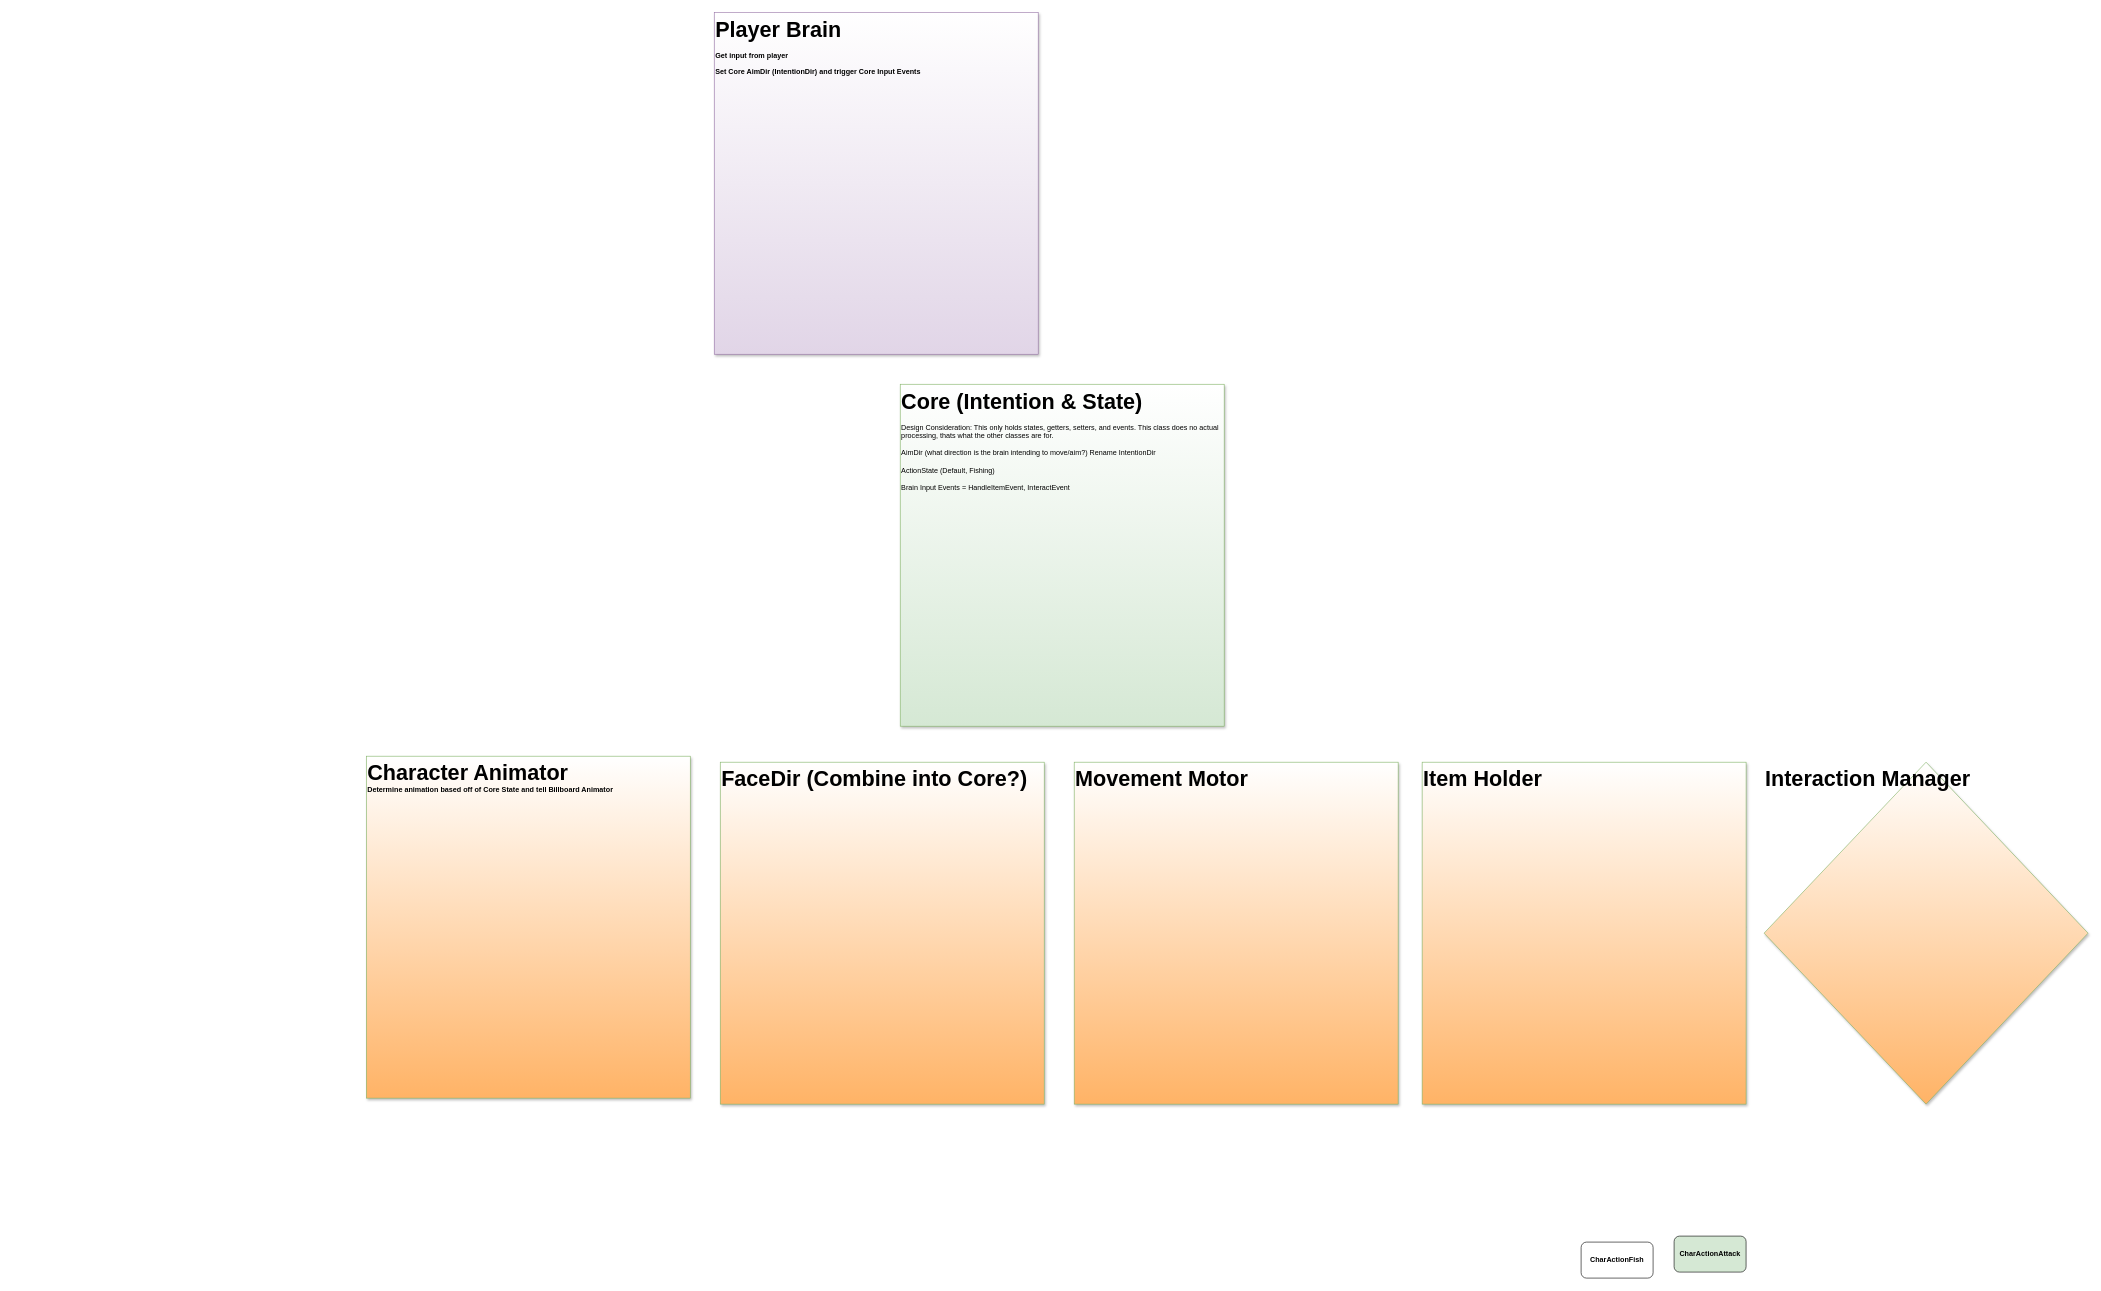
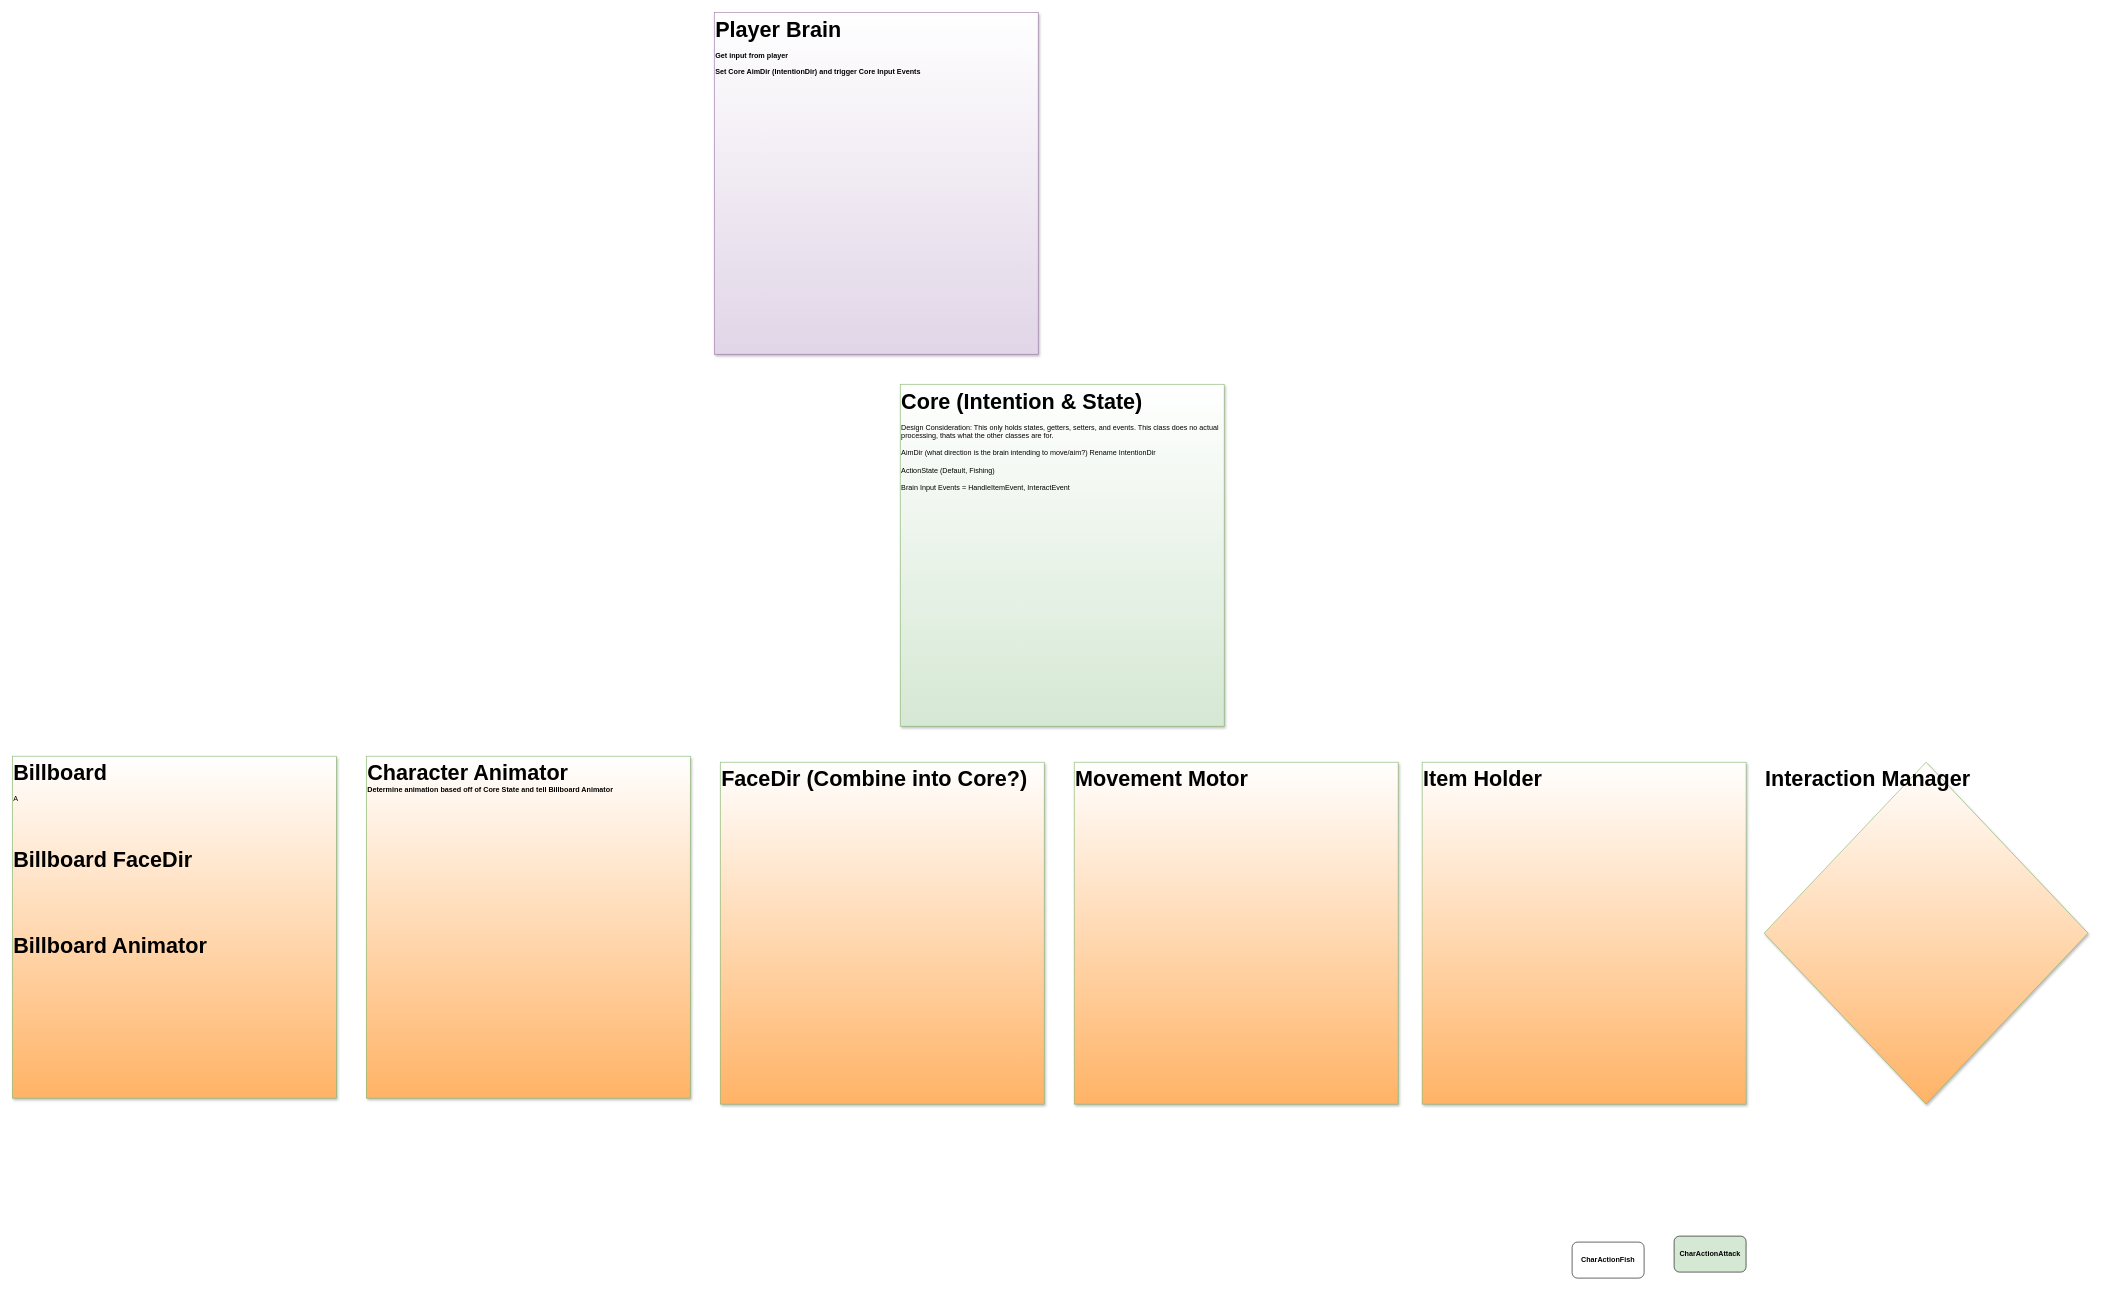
none -> (174, 927)
(1617, 1260) -> (1608, 1260)
